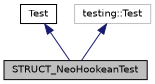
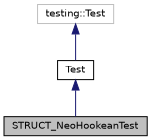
(91, 46) -> (76, 47)
